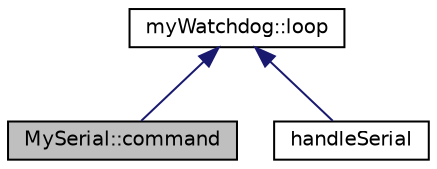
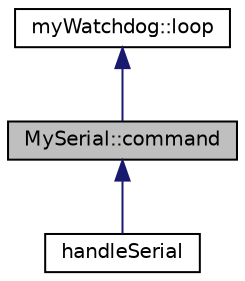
(302, 91) -> (123, 207)
